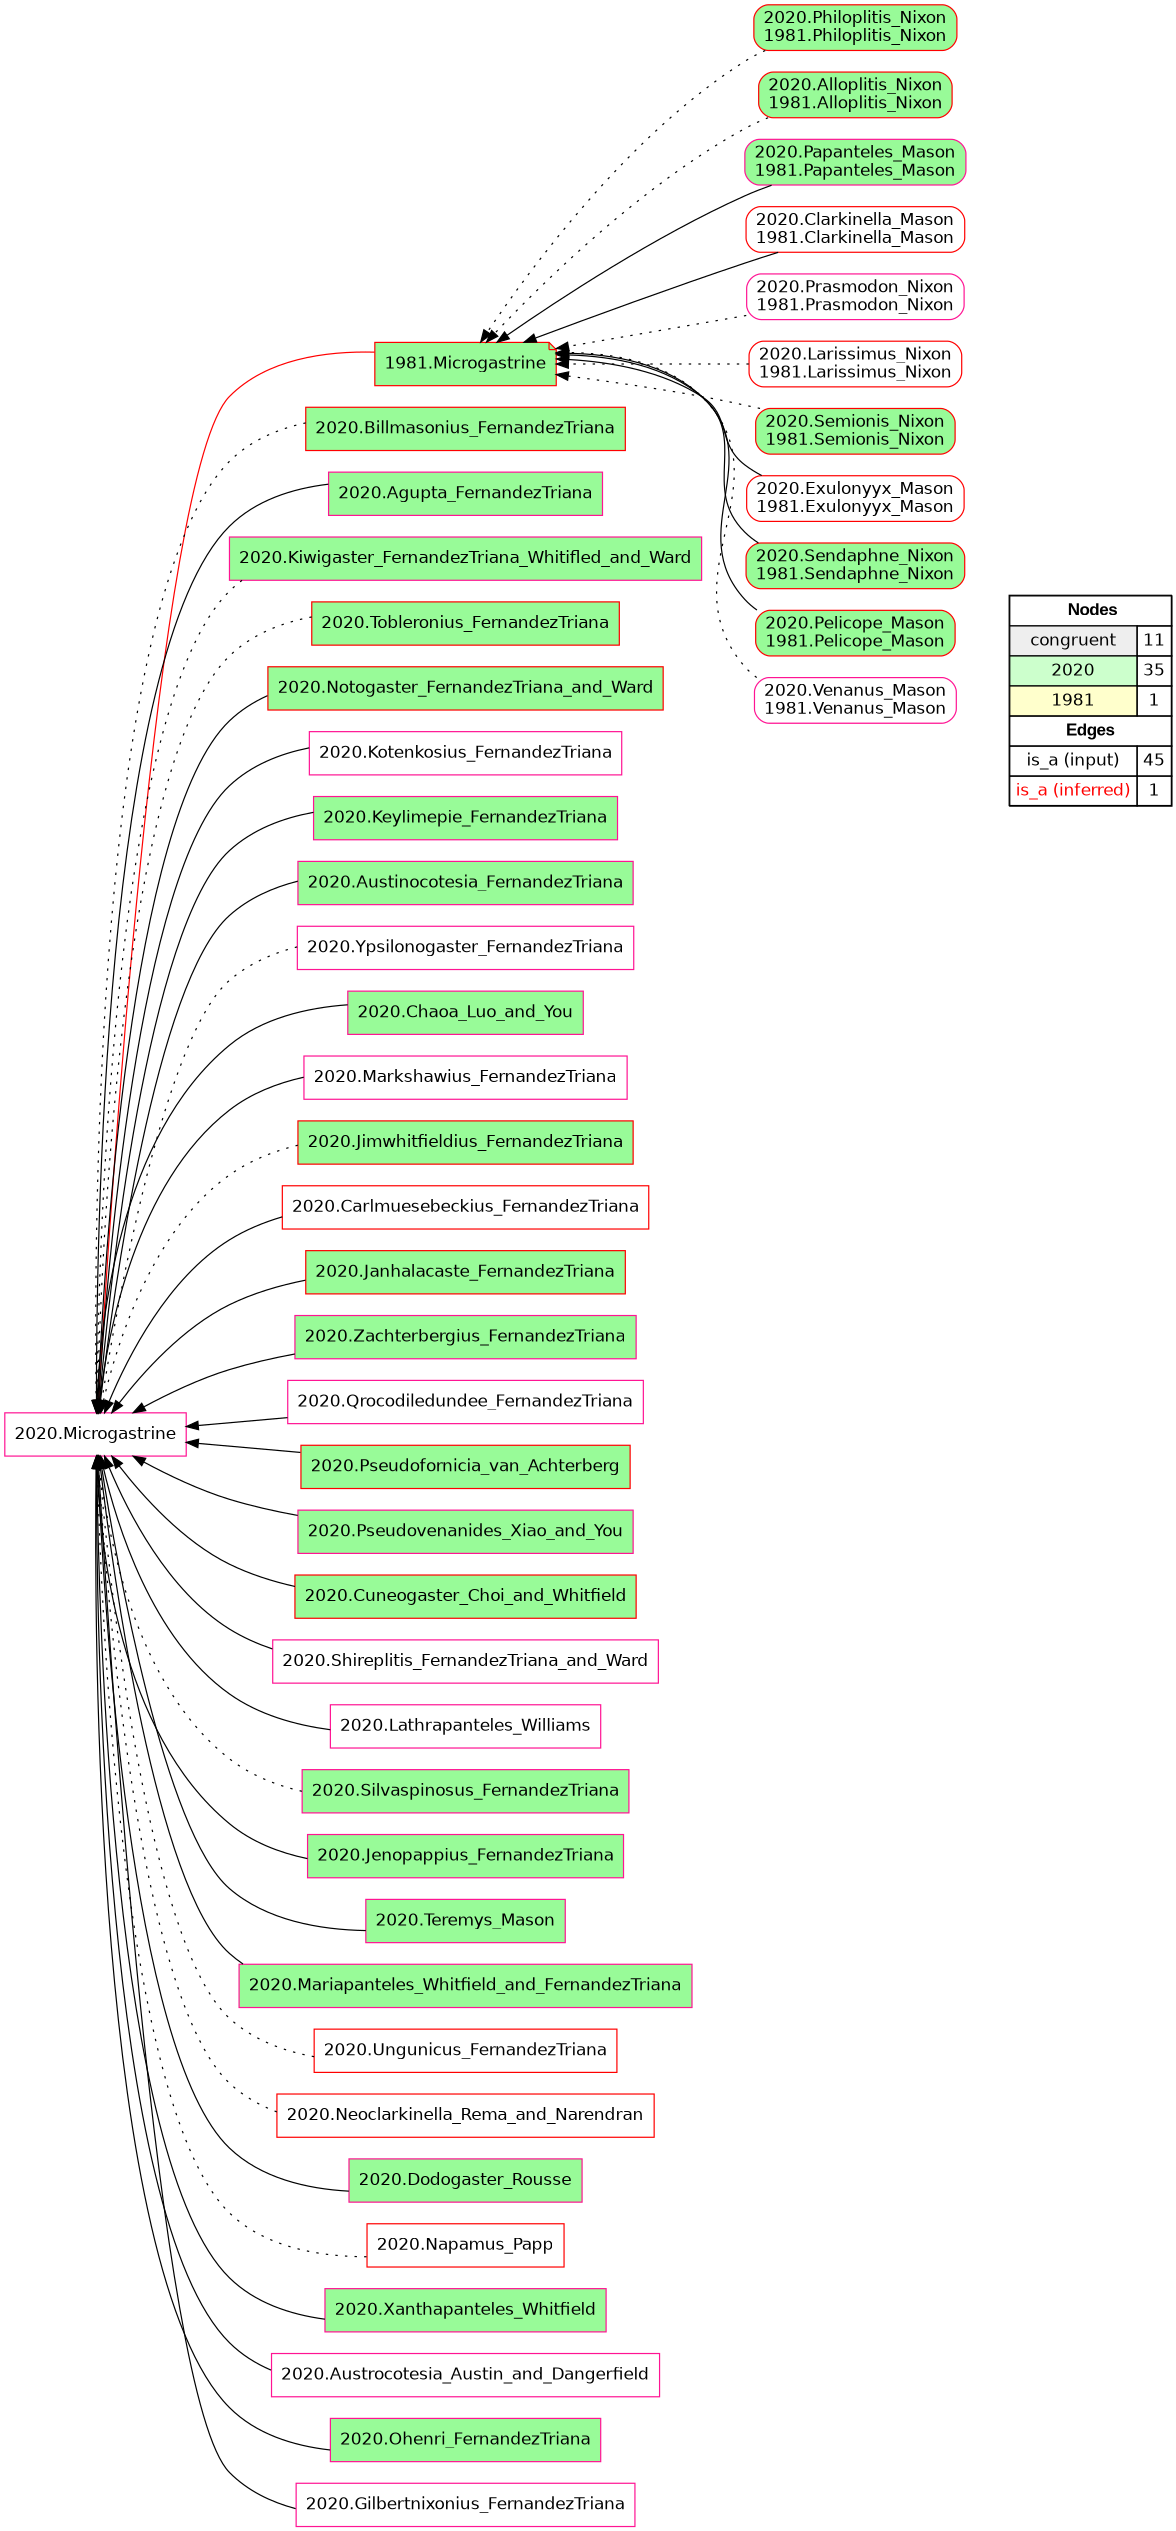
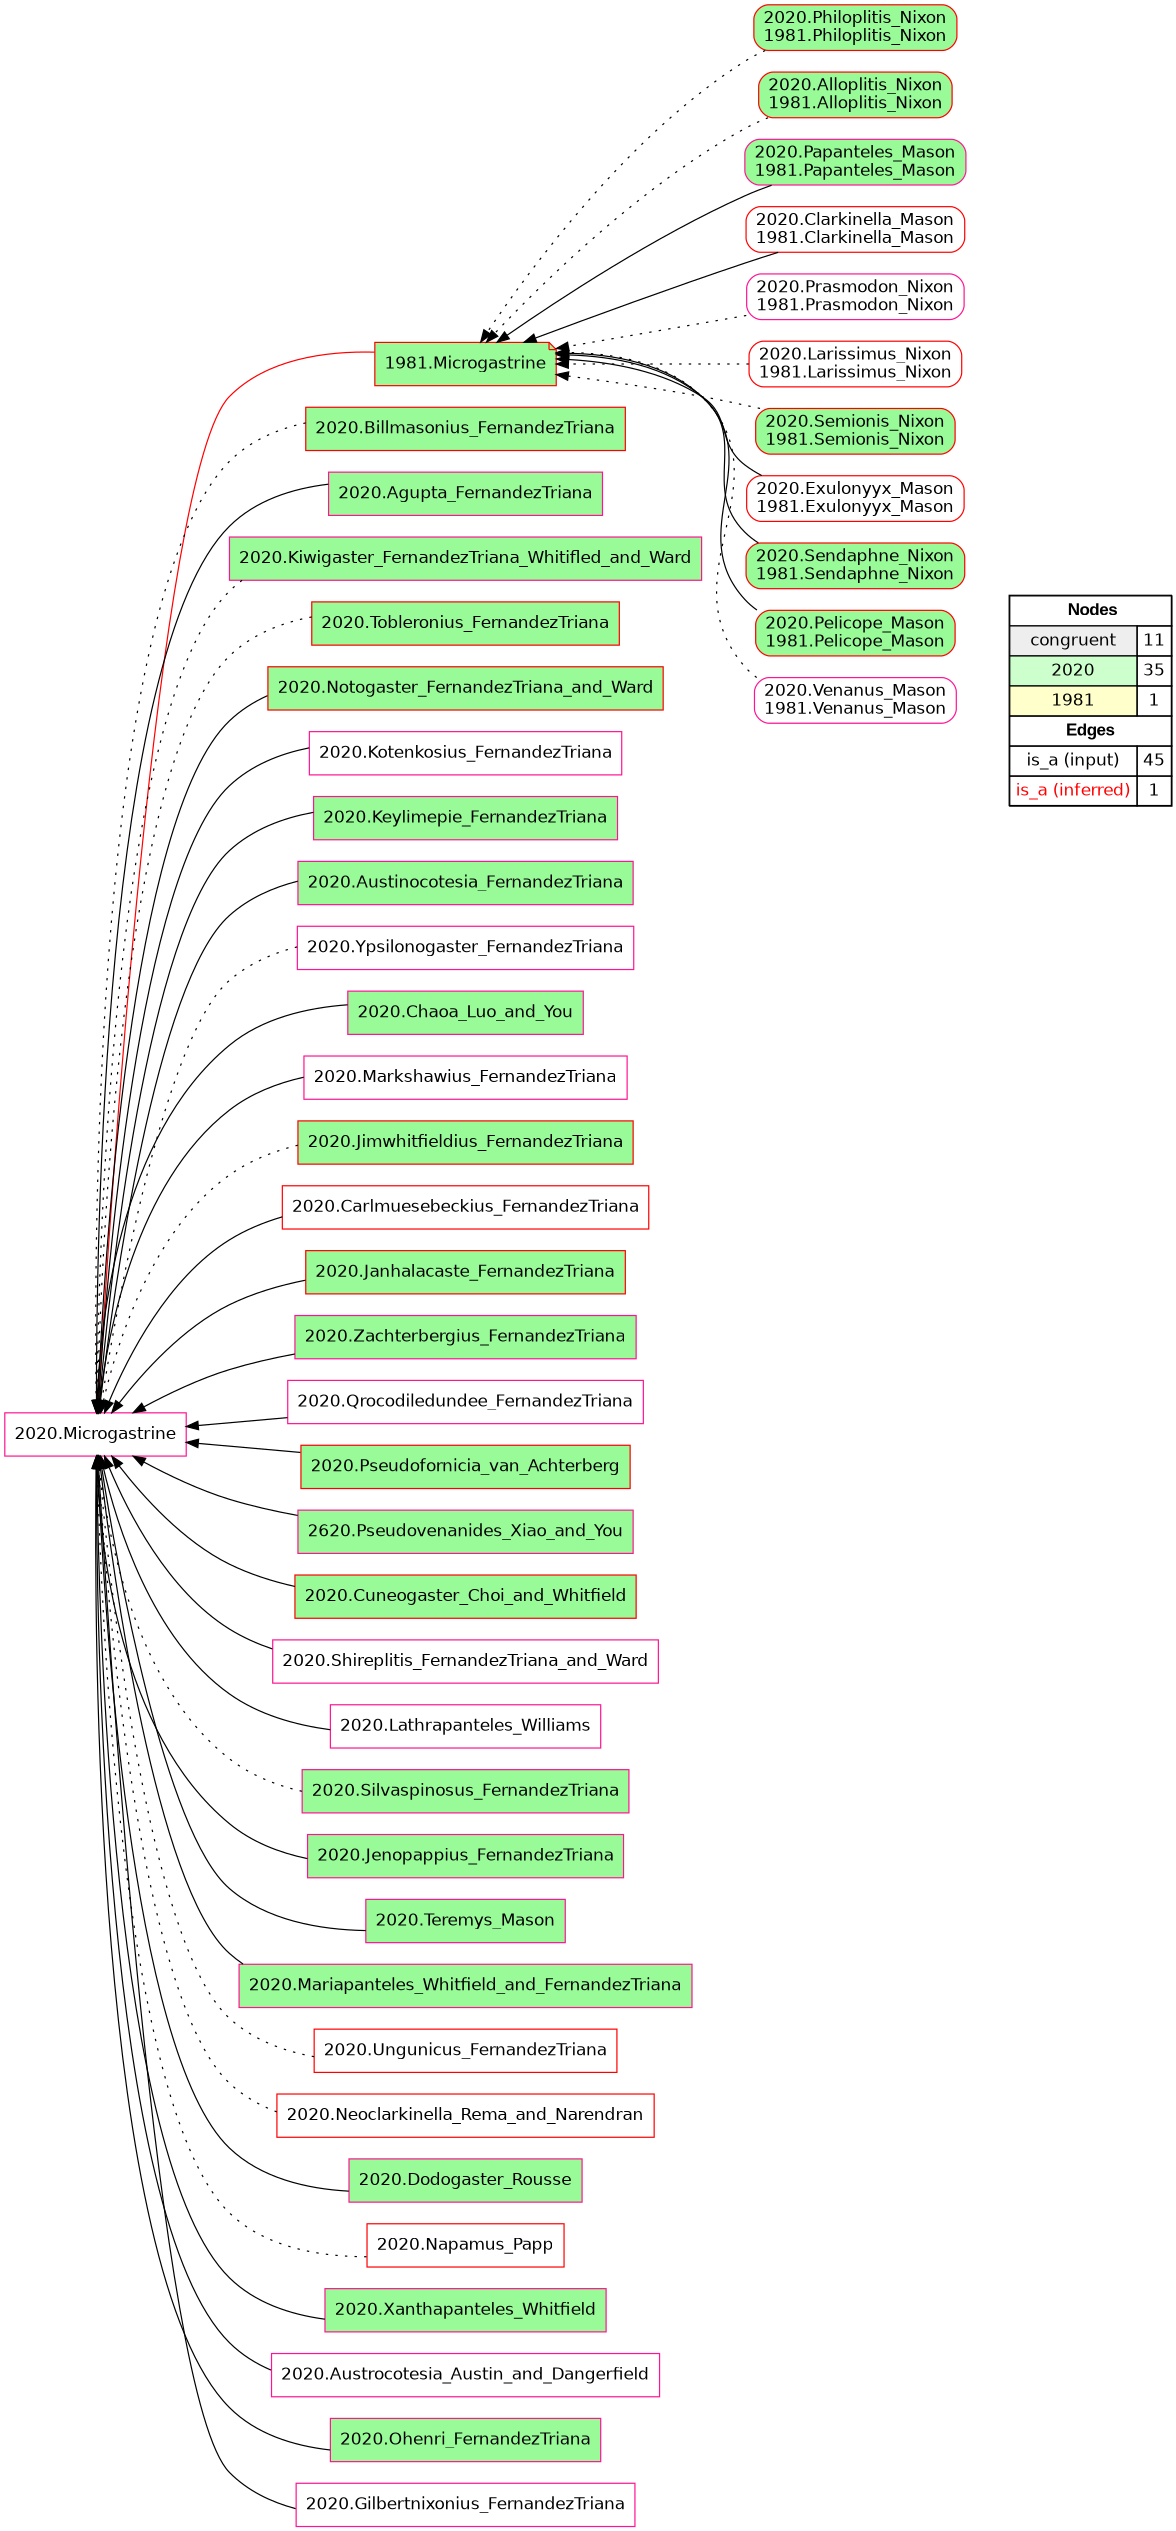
(466, 1532) -> (466, 1532)
